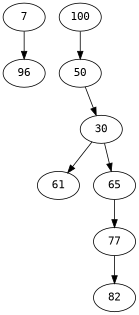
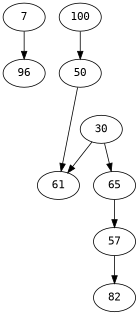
(89, 97) -> (70, 125)
(115, 242) -> (115, 242)
